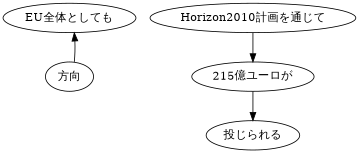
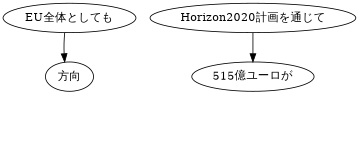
(253, 18) -> (253, 18)
(75, 51) -> (64, 43)
(253, 77) -> (253, 77)
(253, 135) -> none
